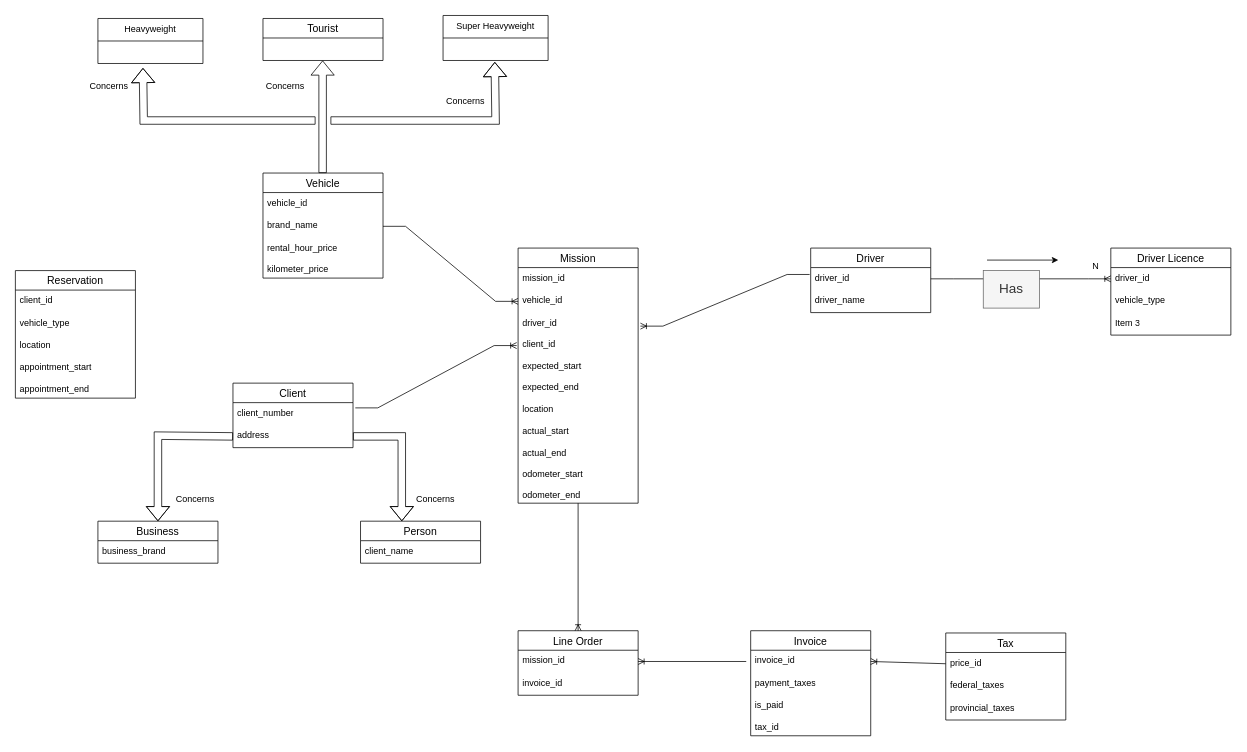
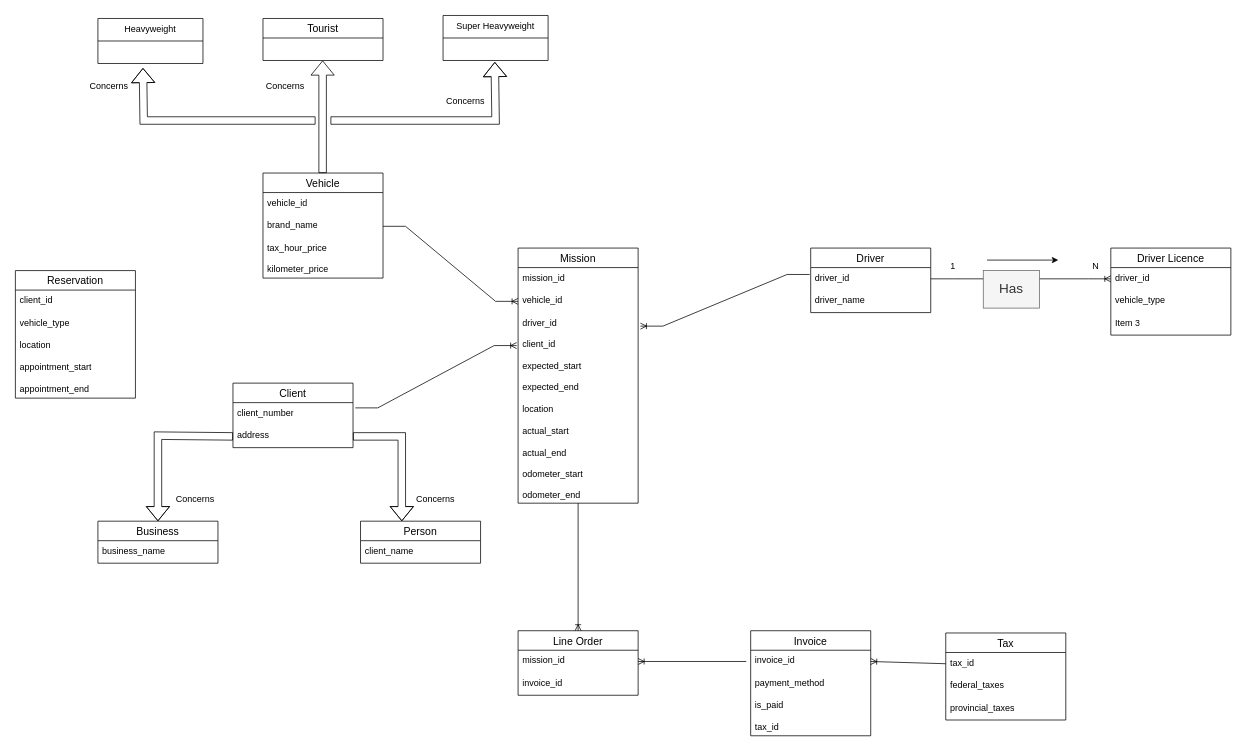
(308, 259) -> (302, 259)
none -> (953, 267)
(136, 551) -> (134, 551)
(968, 663) -> (964, 663)
(788, 683) -> (790, 683)
